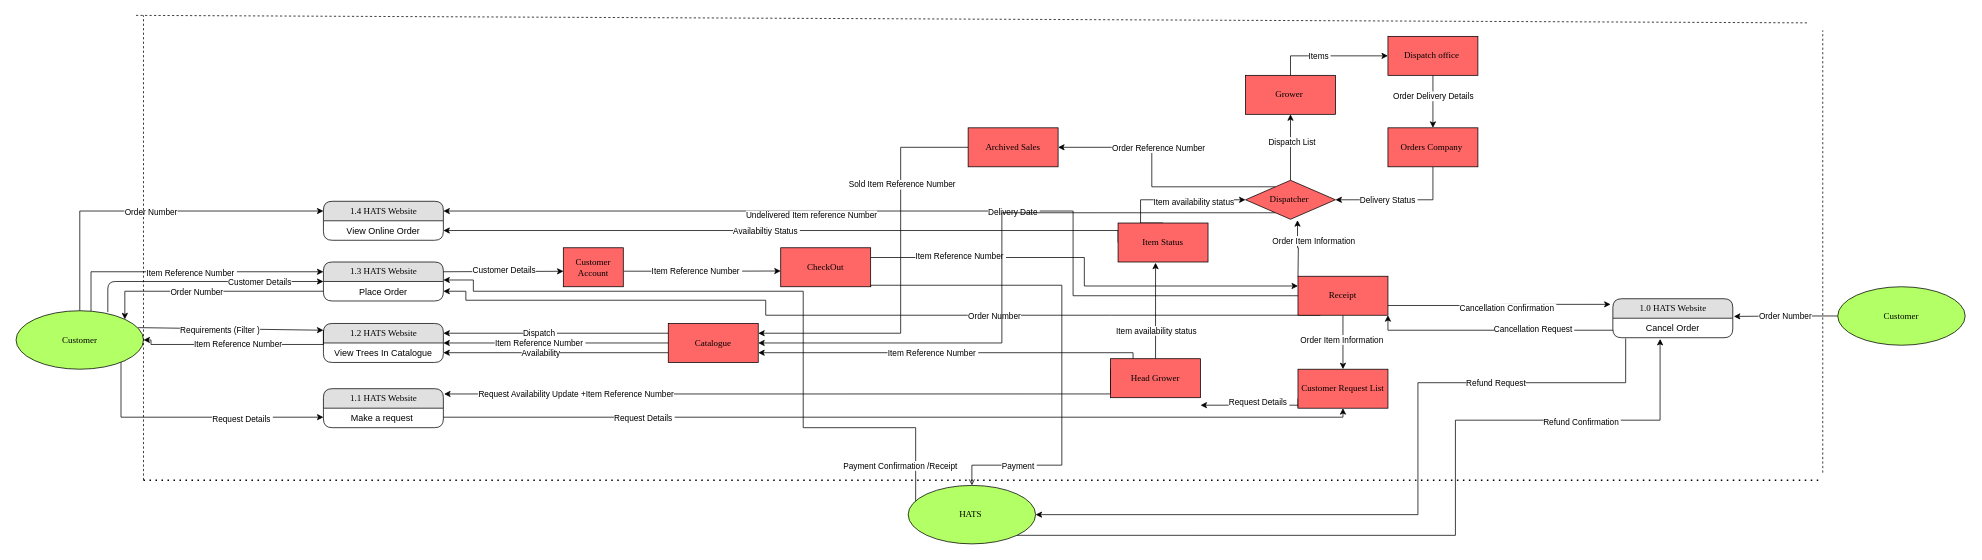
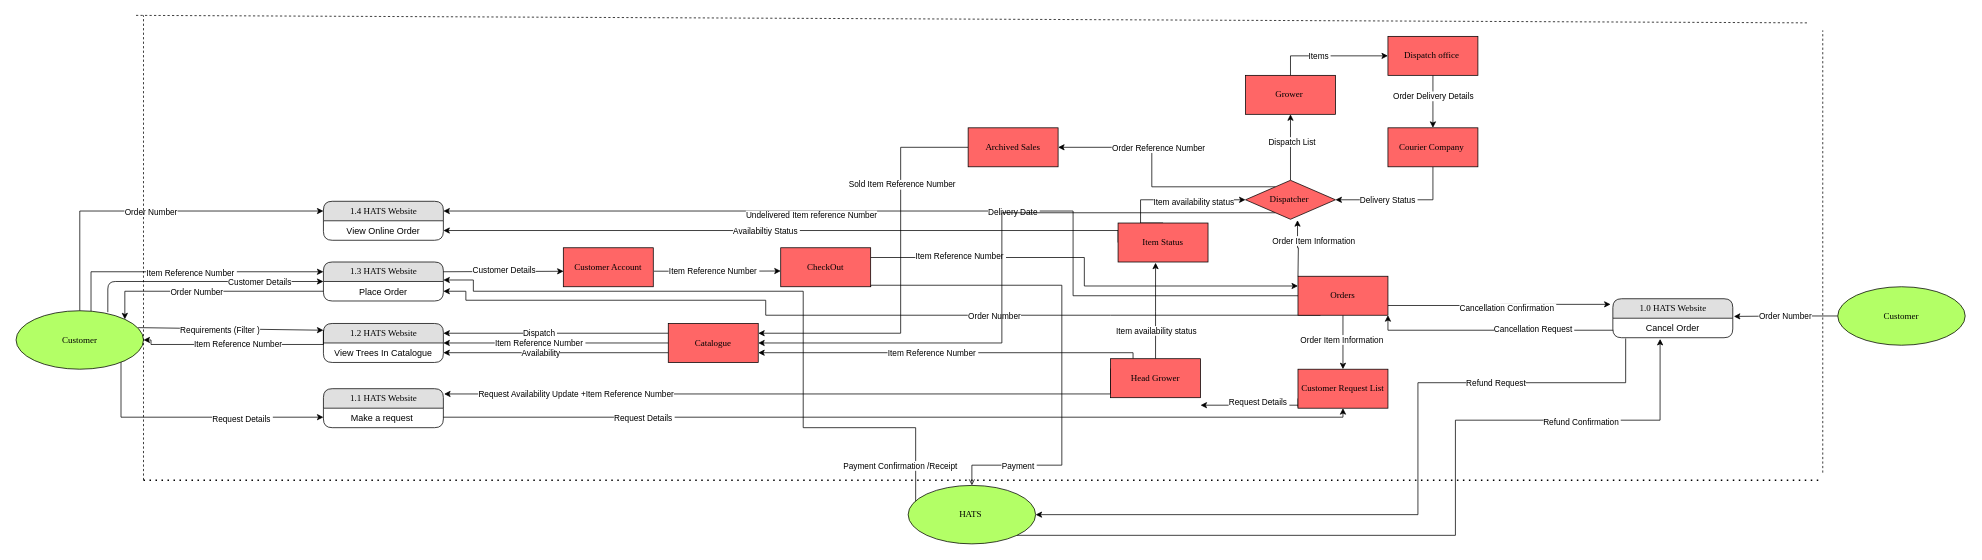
(1433, 147) -> (1433, 147)
(593, 267) -> (608, 267)
(1343, 296) -> (1343, 296)
